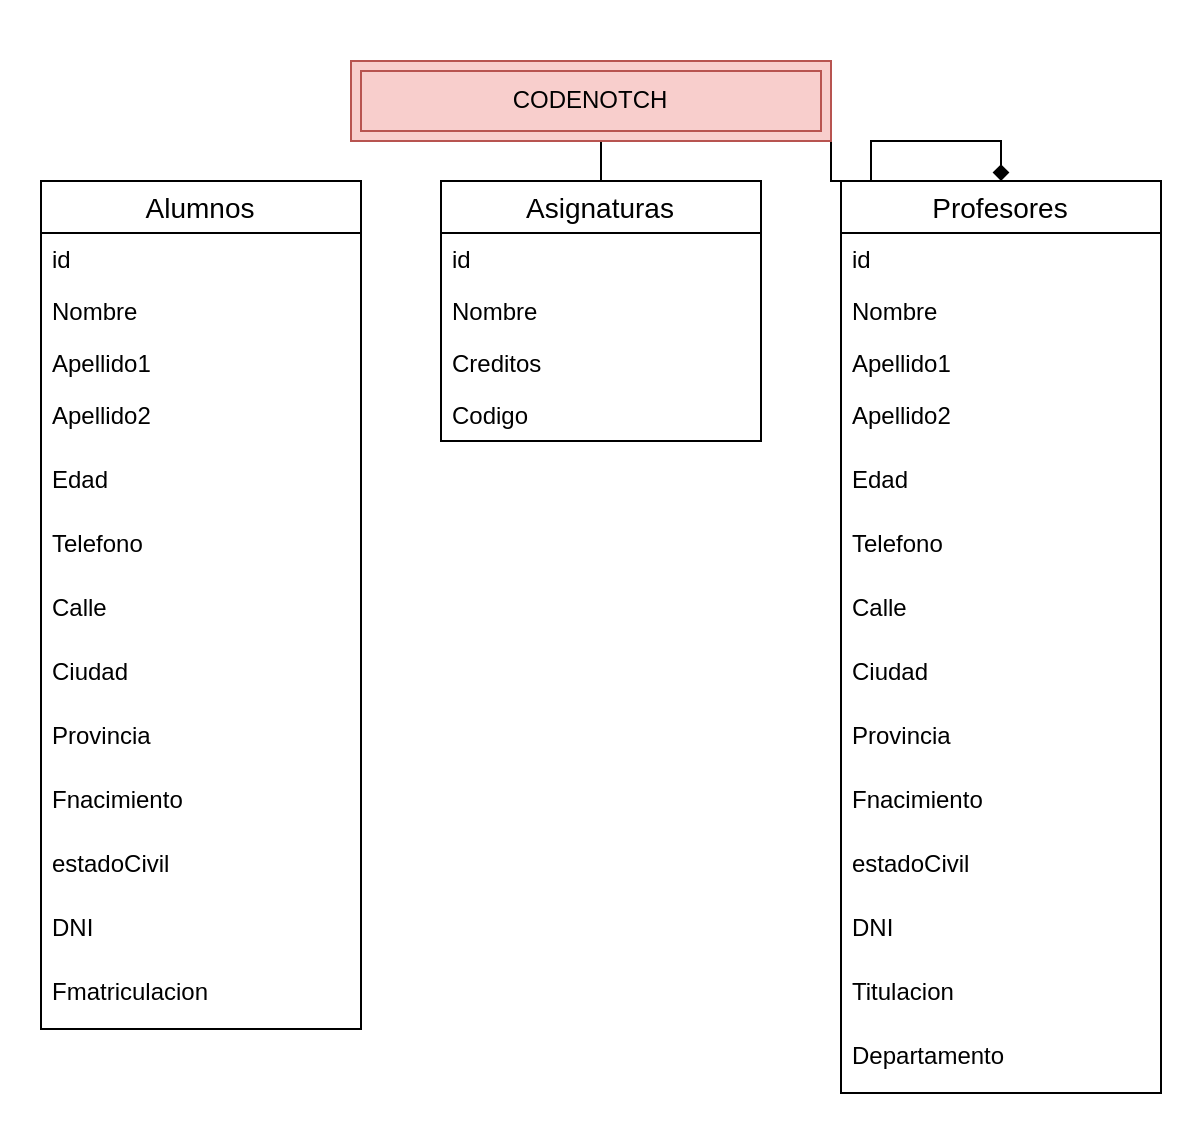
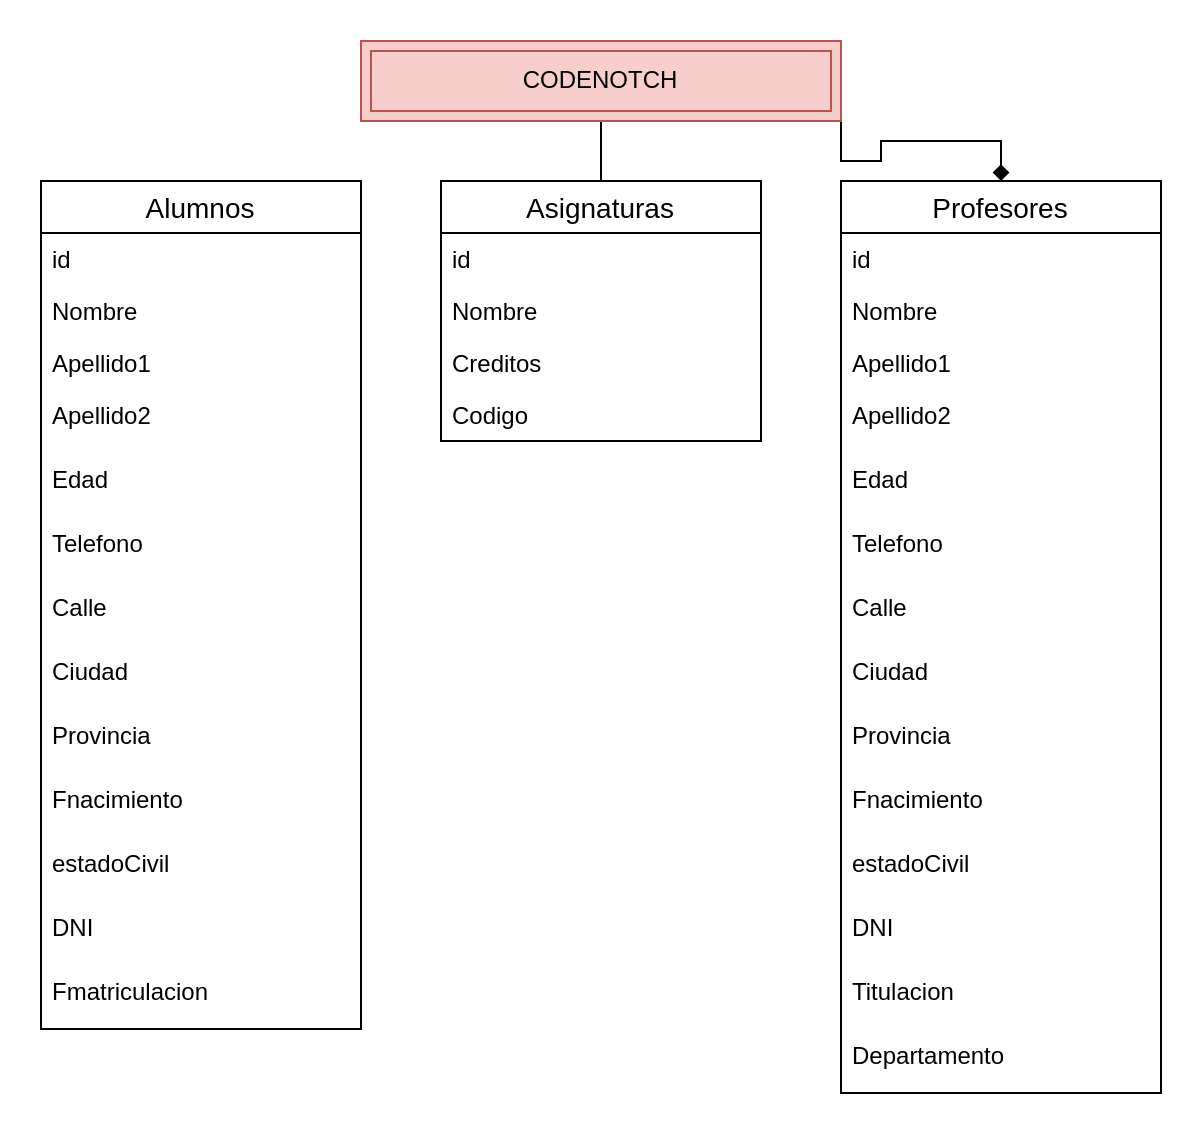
(591, 101) -> (601, 81)
